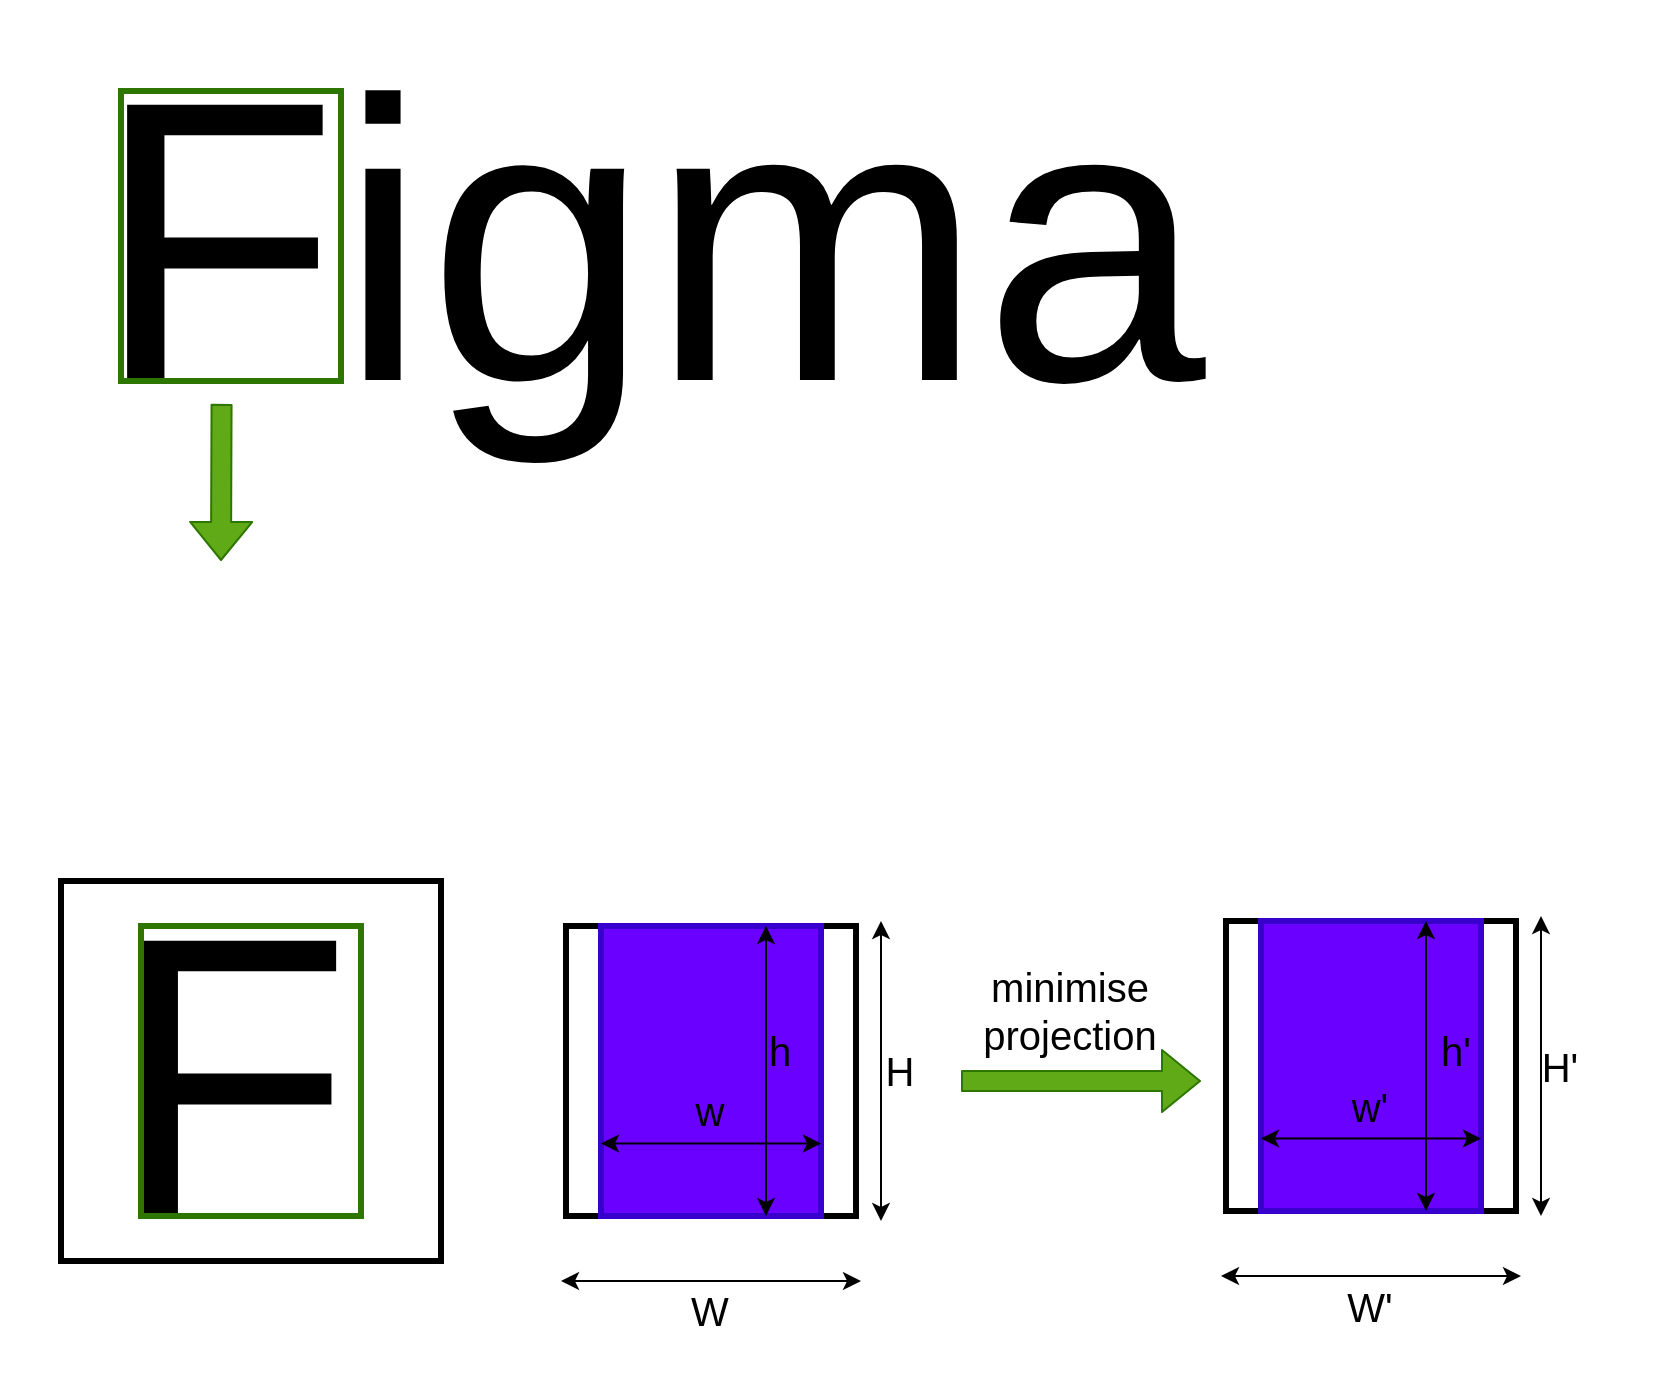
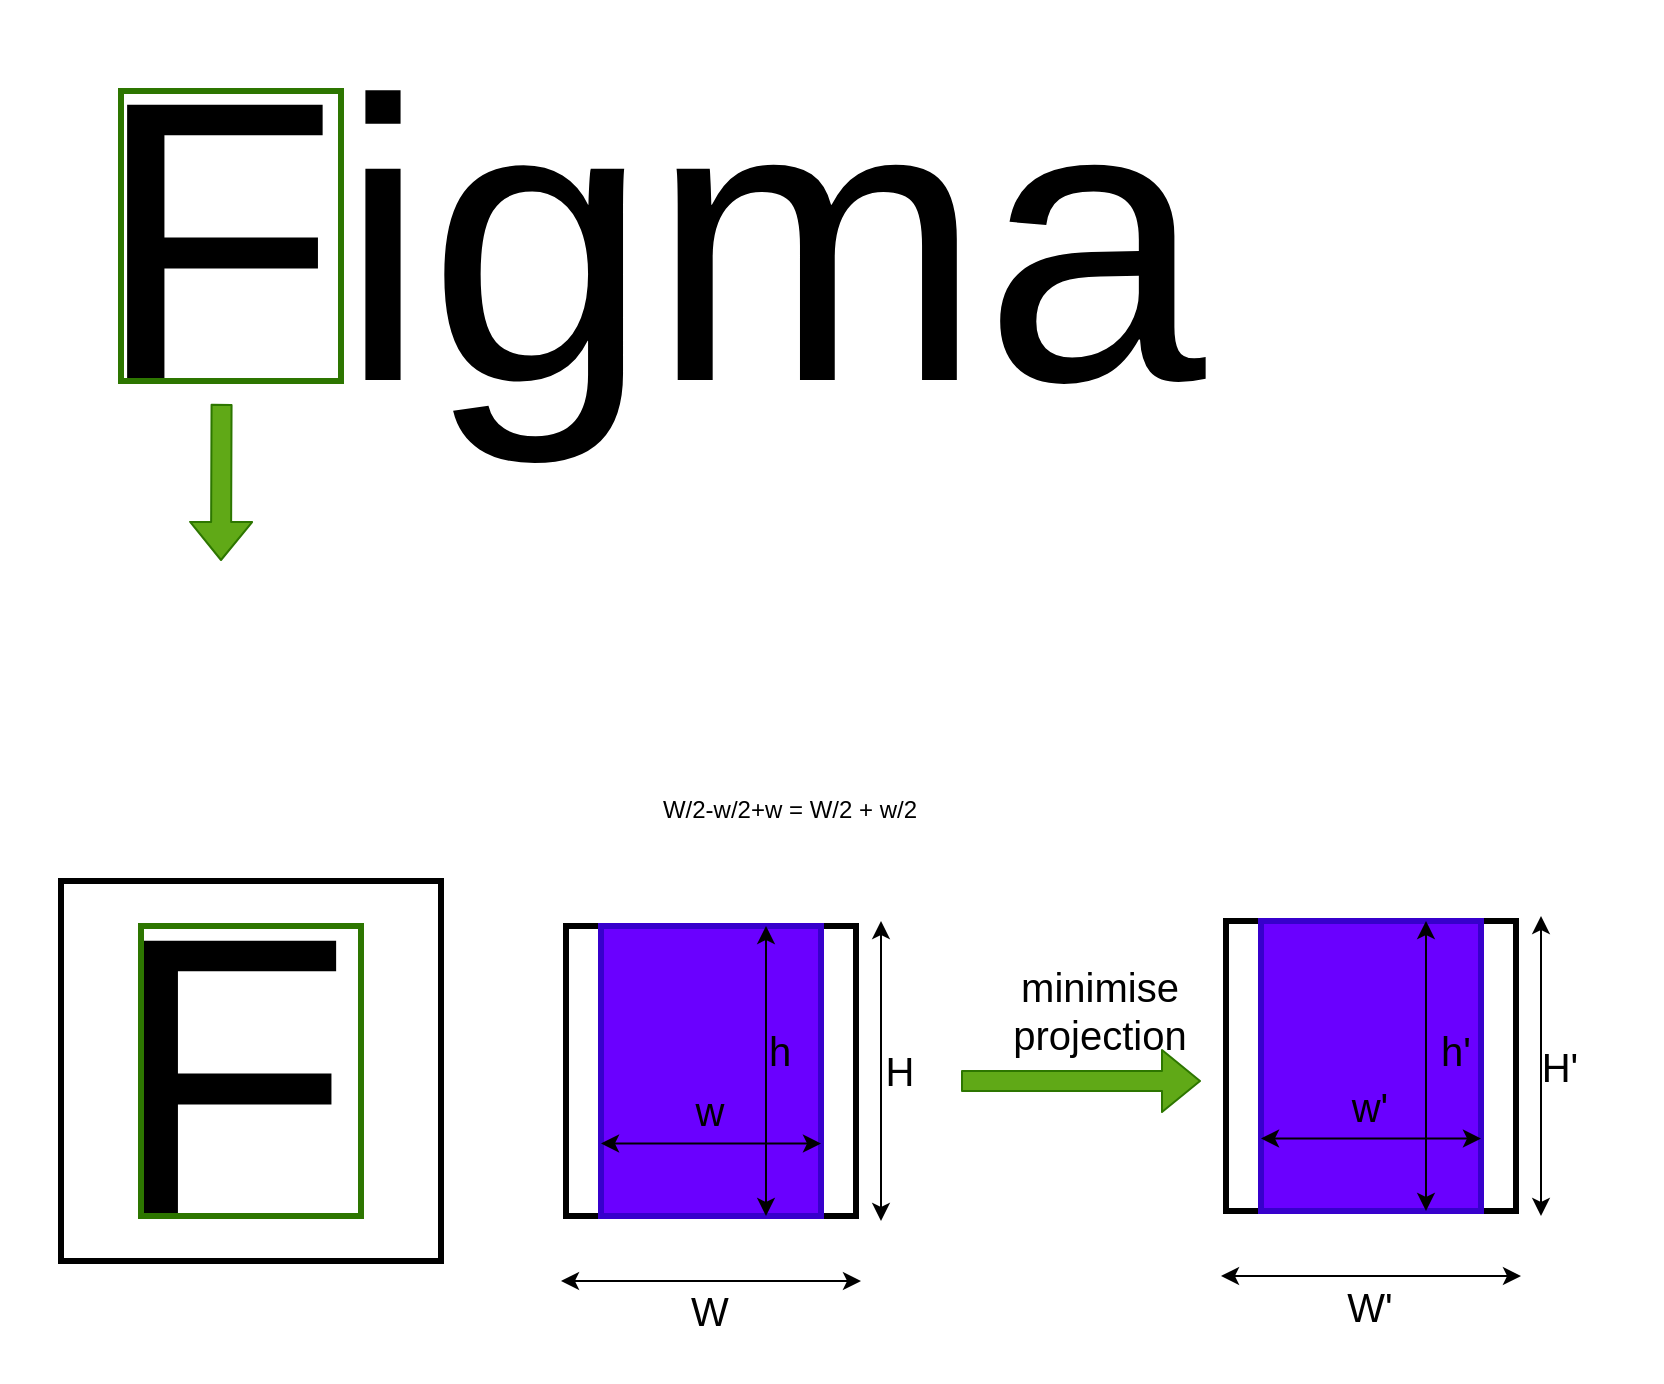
none -> (791, 811)
(1071, 1011) -> (1101, 1011)
